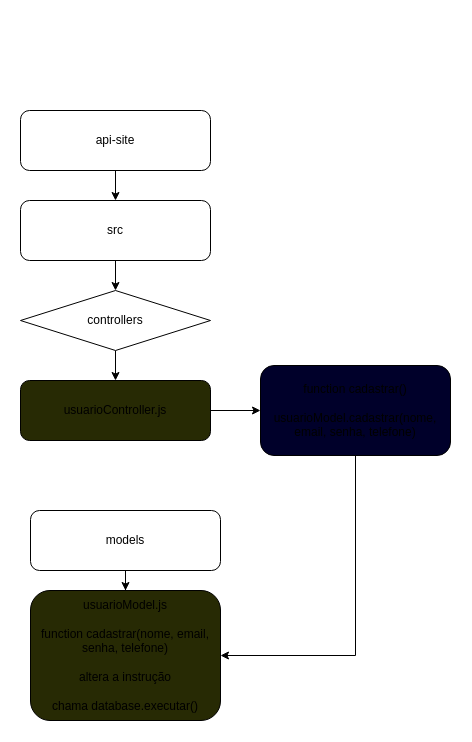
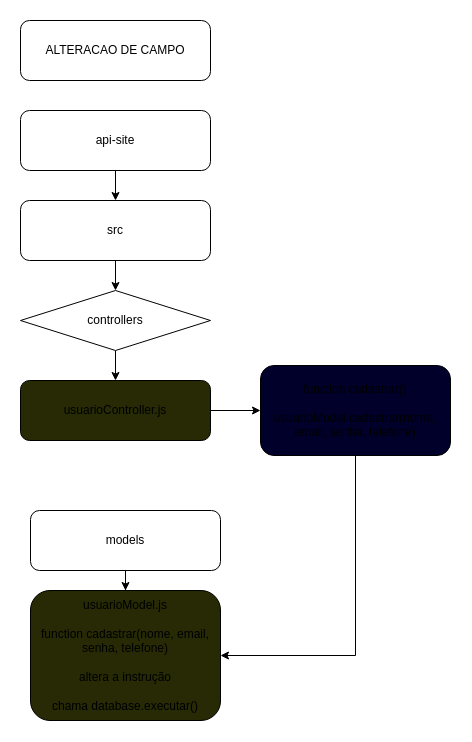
none -> (116, 51)
